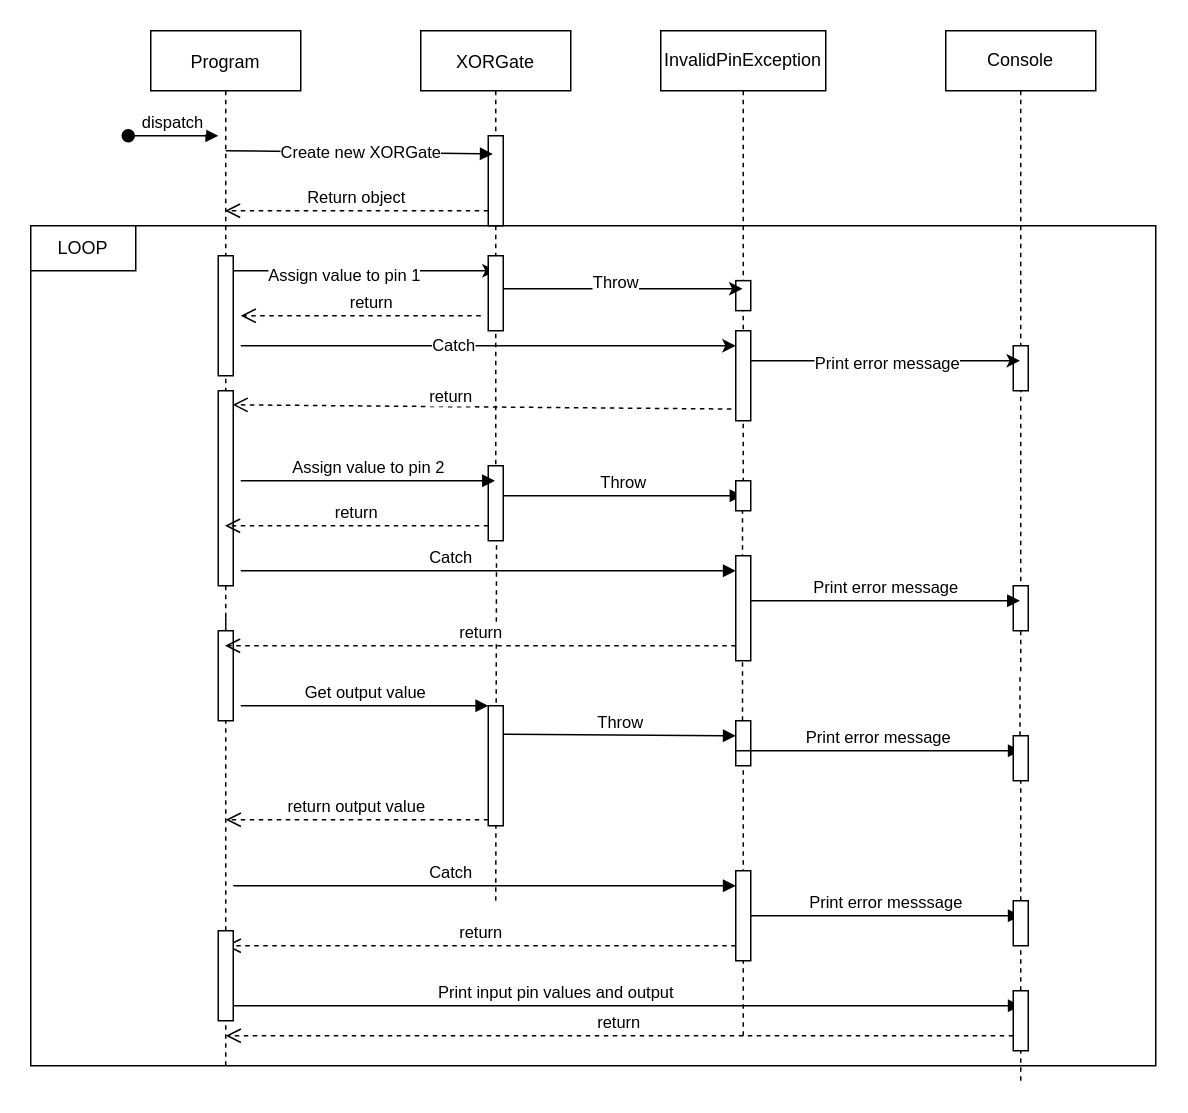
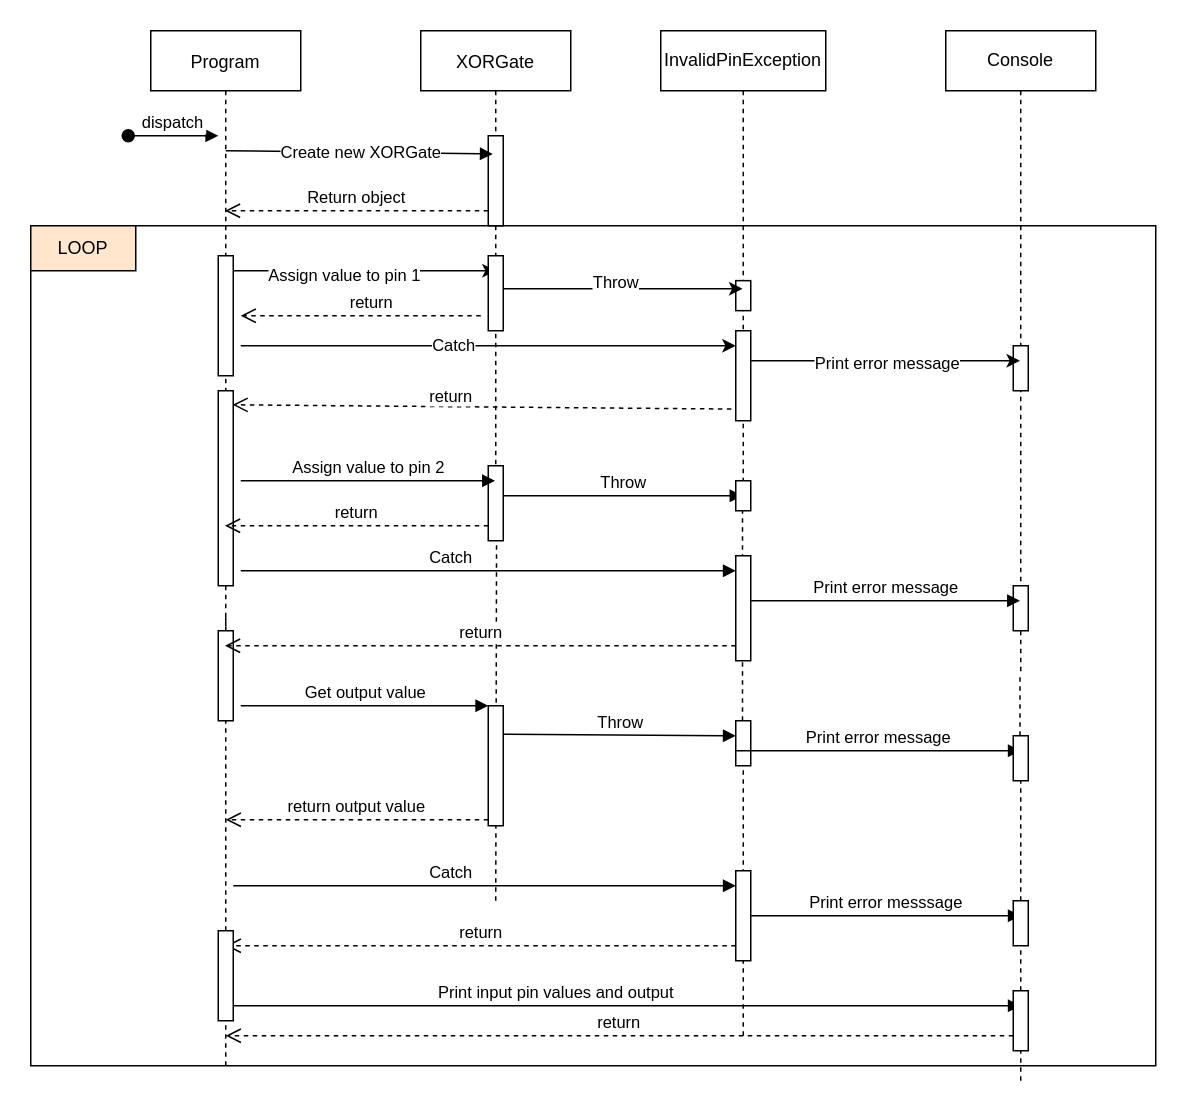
(83, 248) -> (83, 248)
